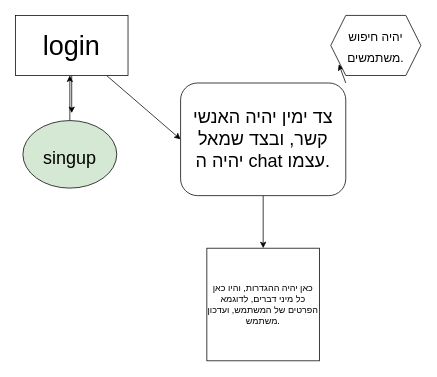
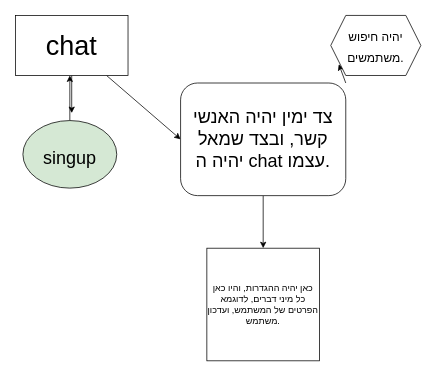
(72, 45) -> (72, 45)
